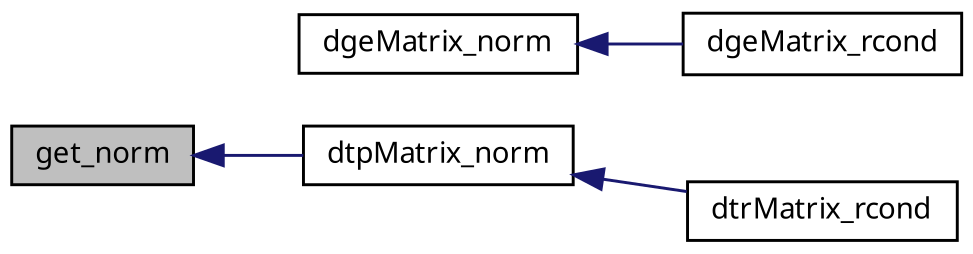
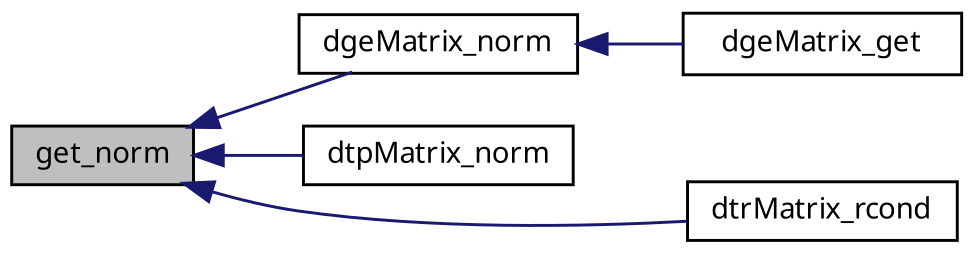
(822, 44) -> (822, 44)
none -> (285, 95)
(645, 185) -> (448, 224)
